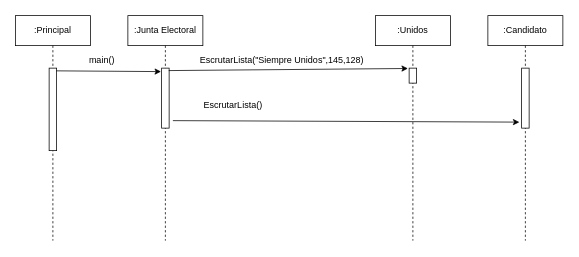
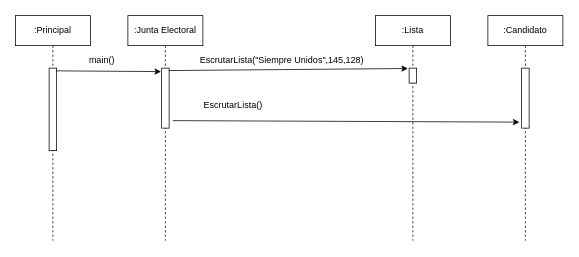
(413, 30) -> (413, 30)
